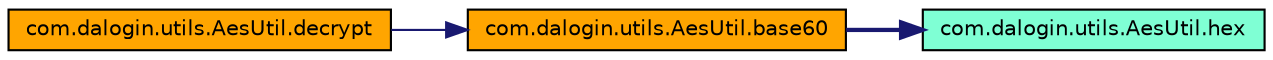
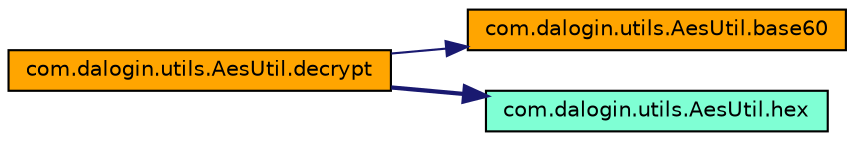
(873, 30) -> (427, 91)
